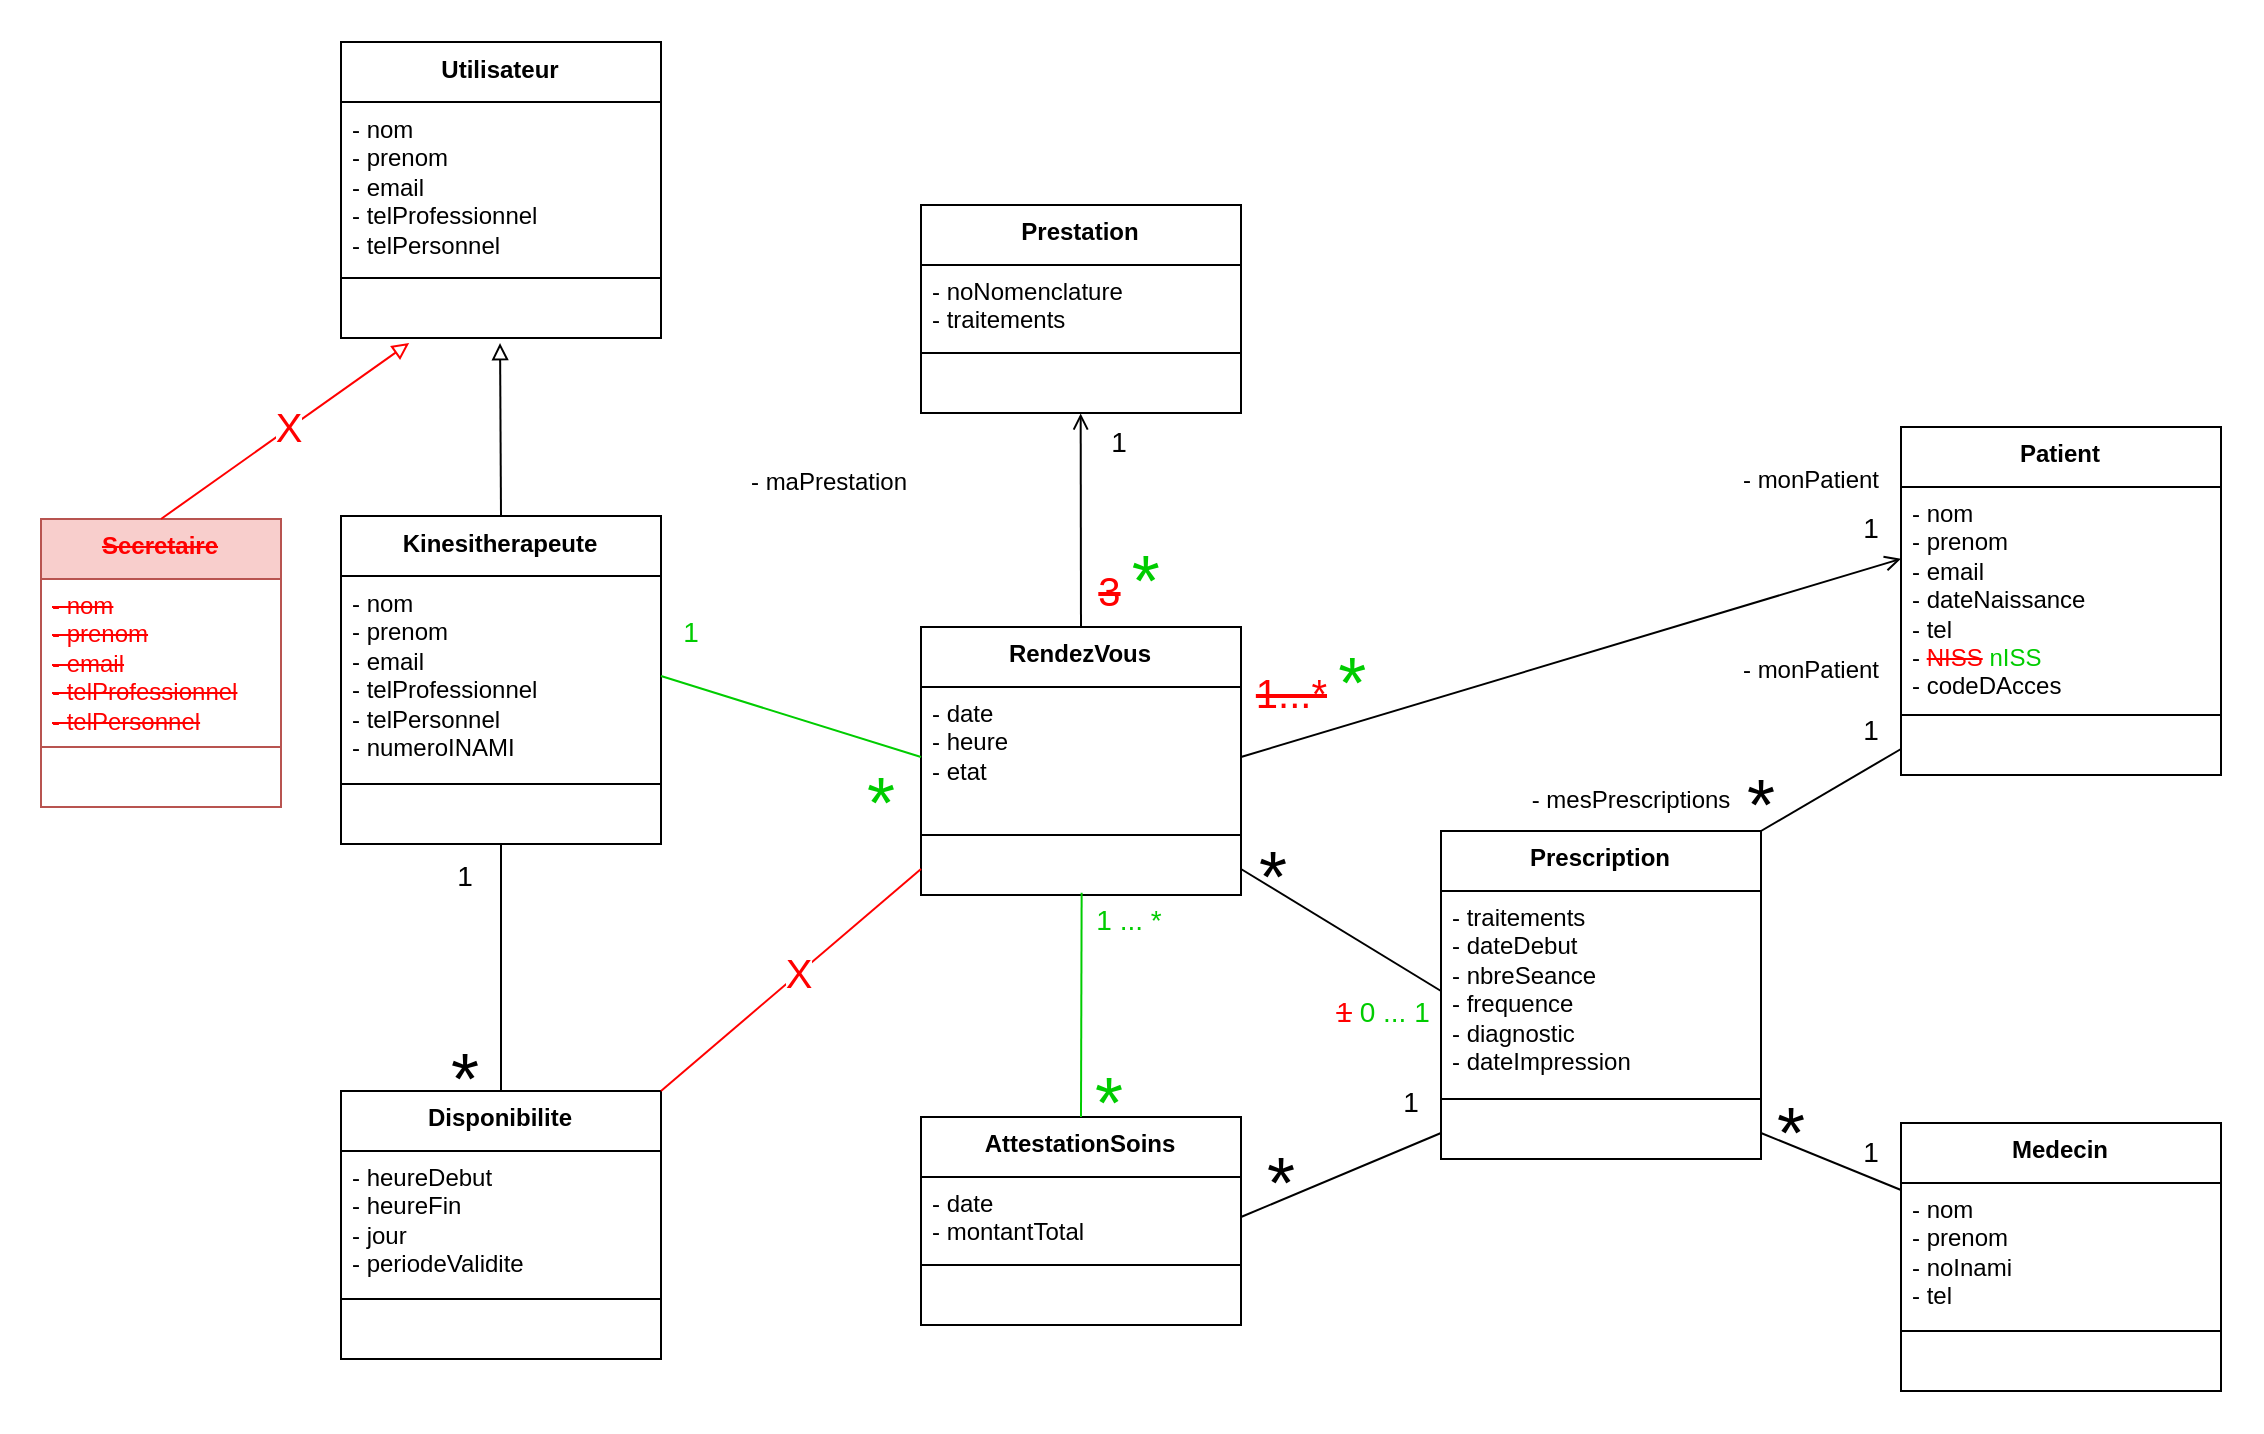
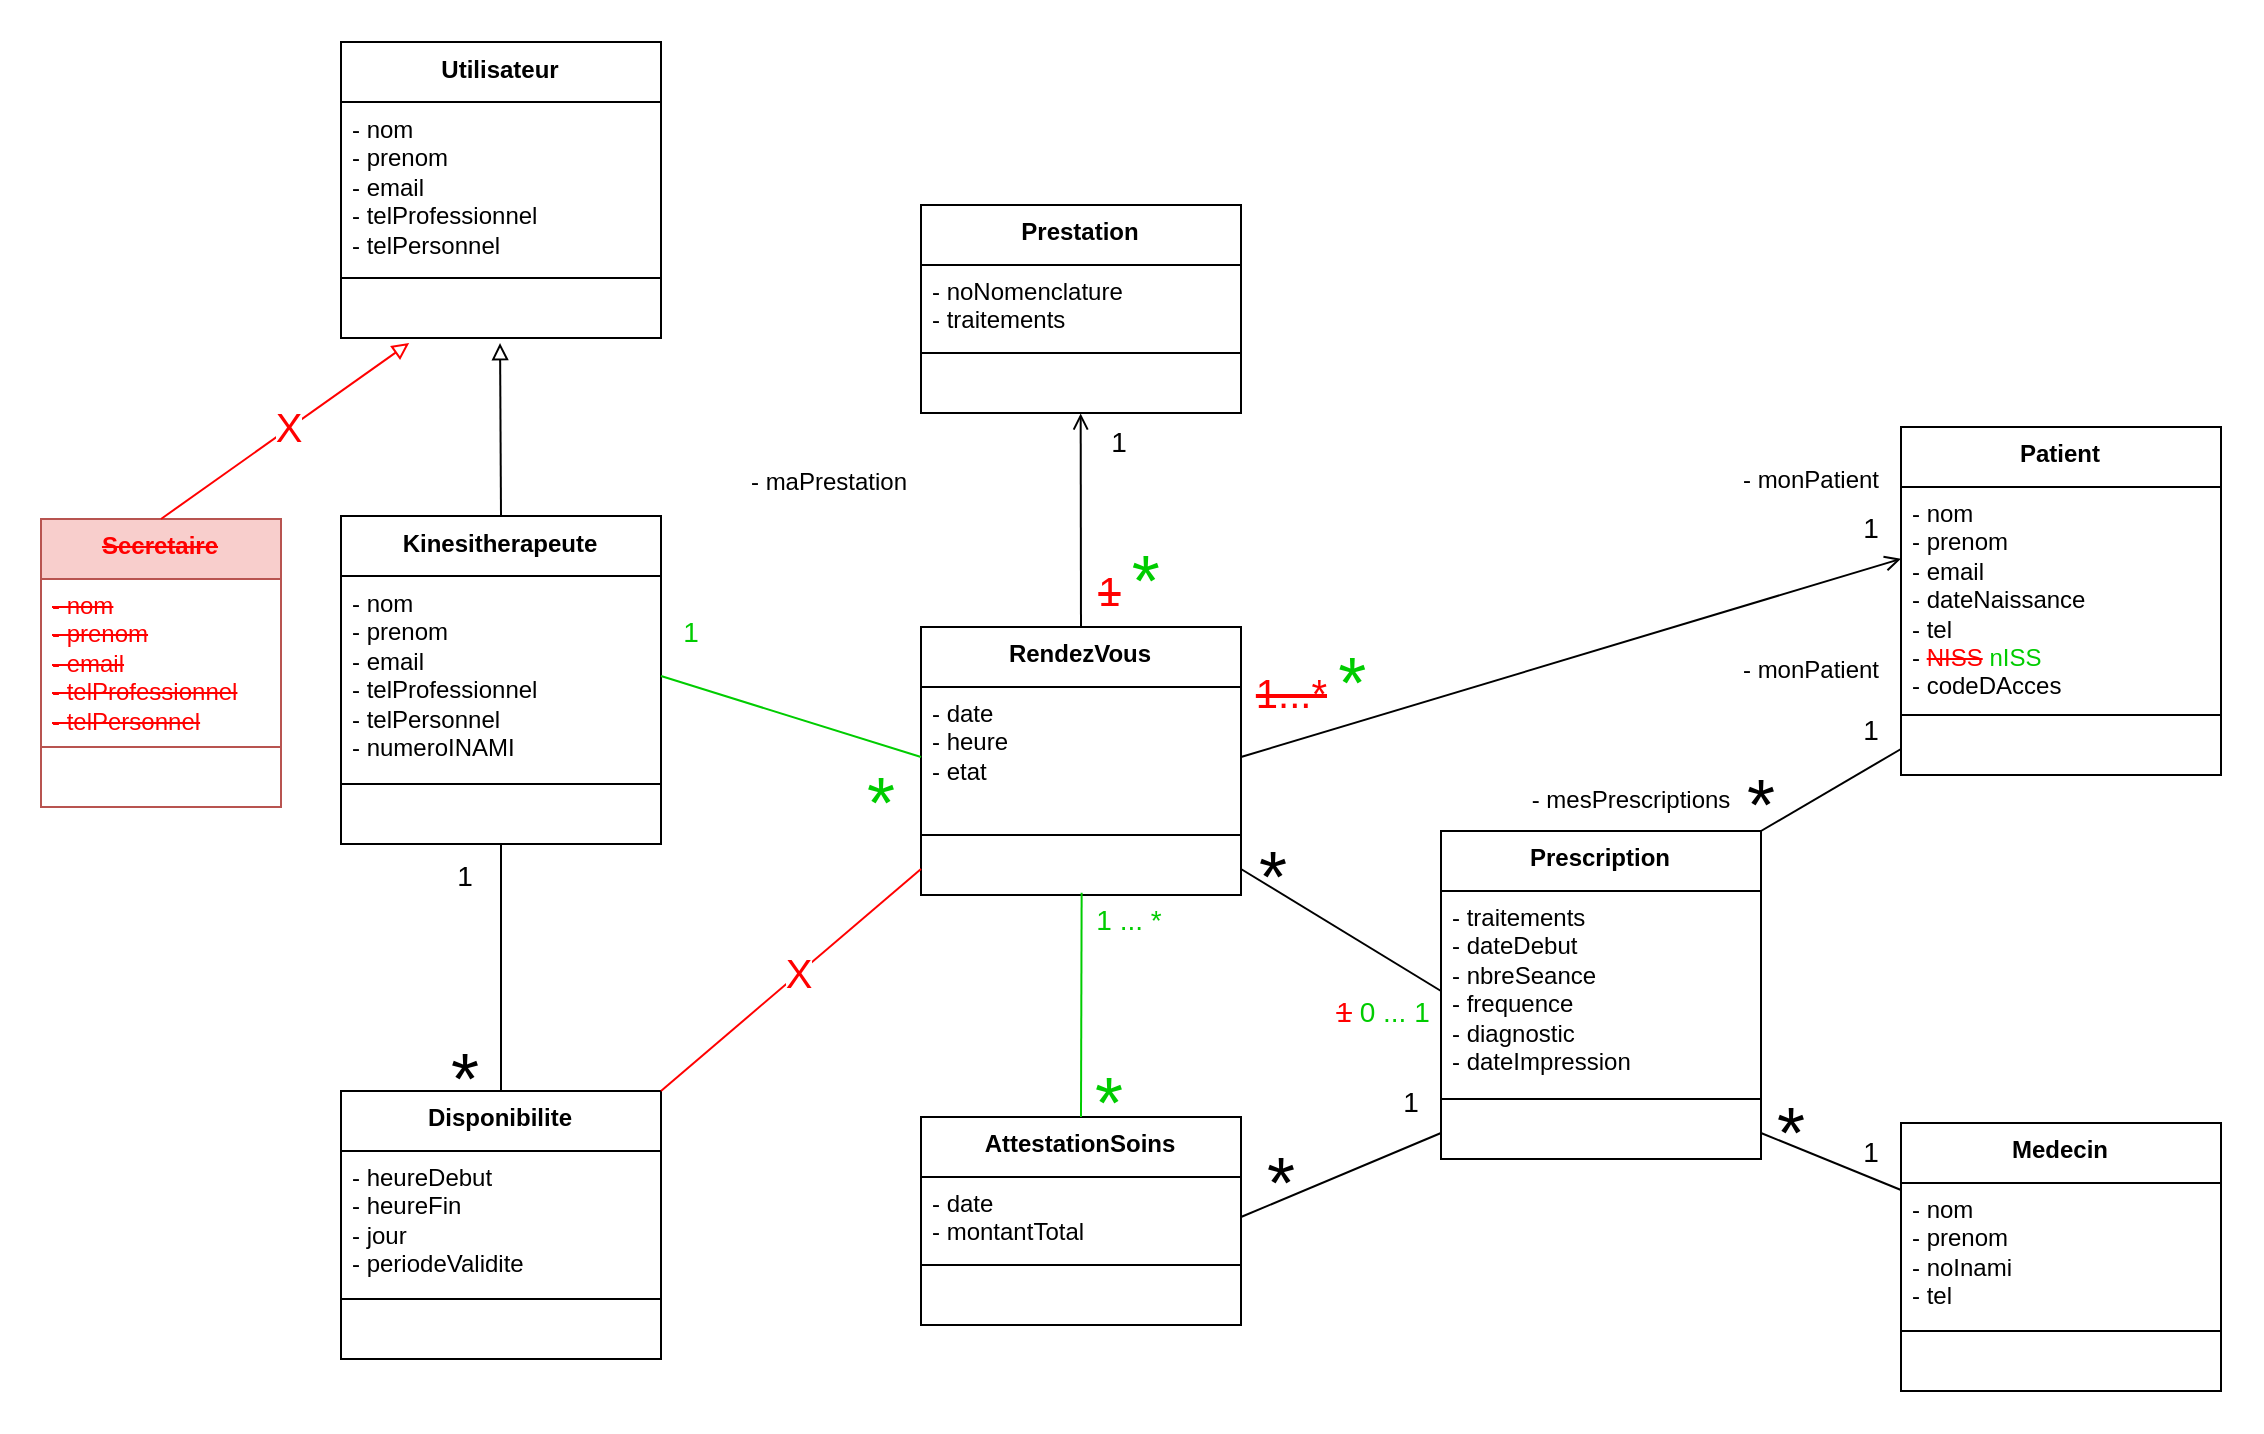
(1130, 581) -> (1130, 581)
